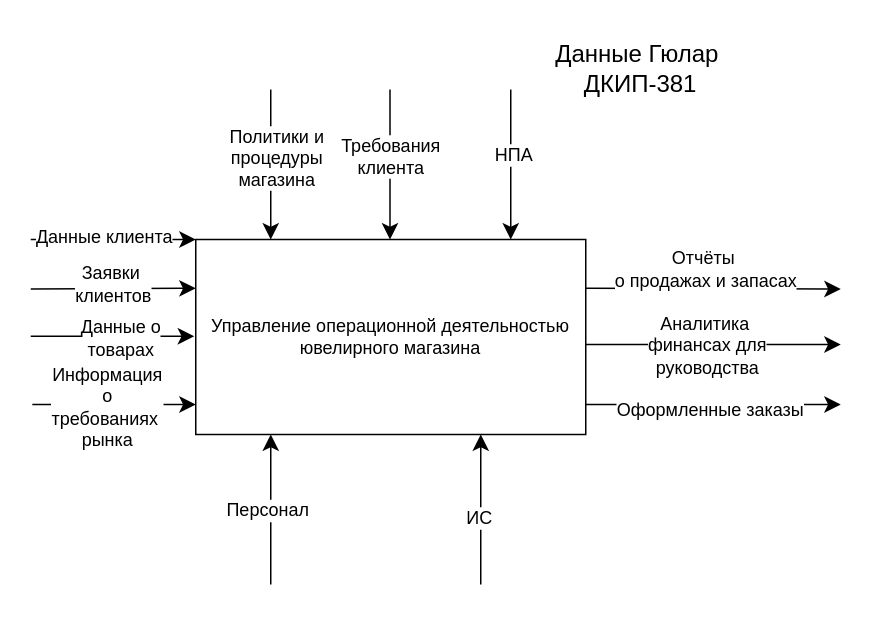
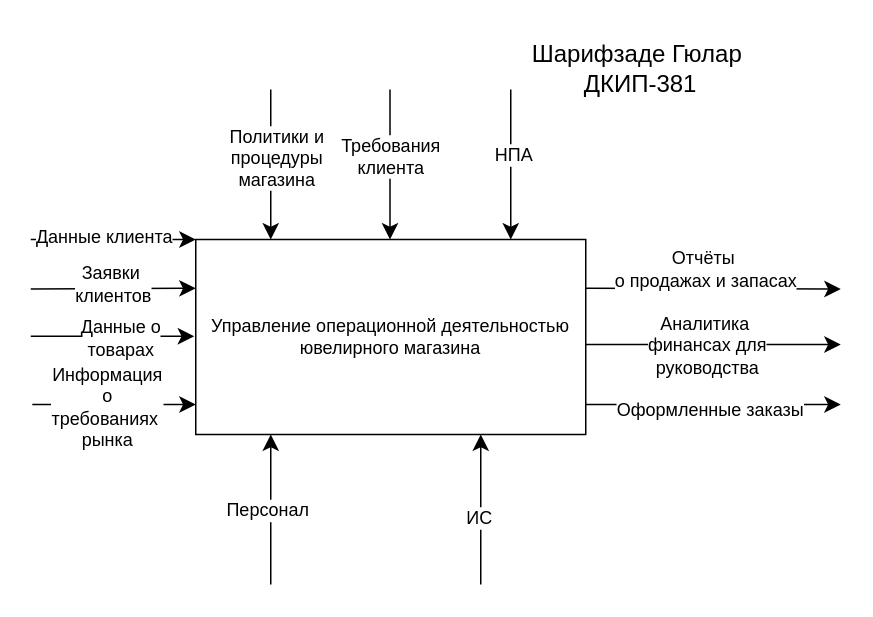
(638, 68) -> (638, 68)
